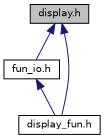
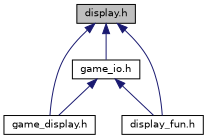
(32, 69) -> (106, 69)
none -> (50, 125)
